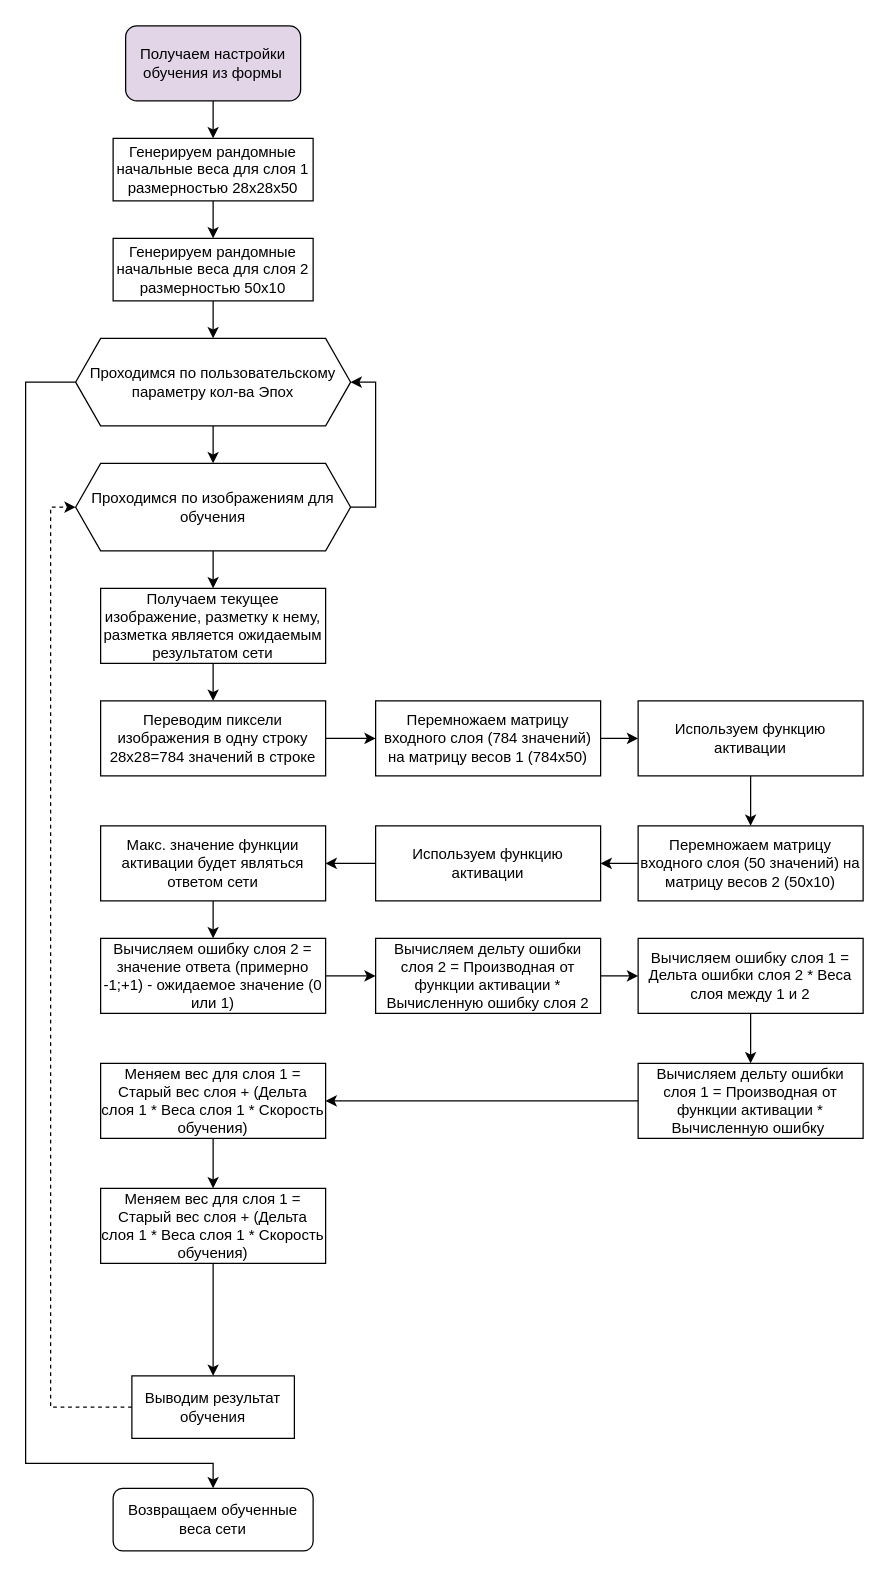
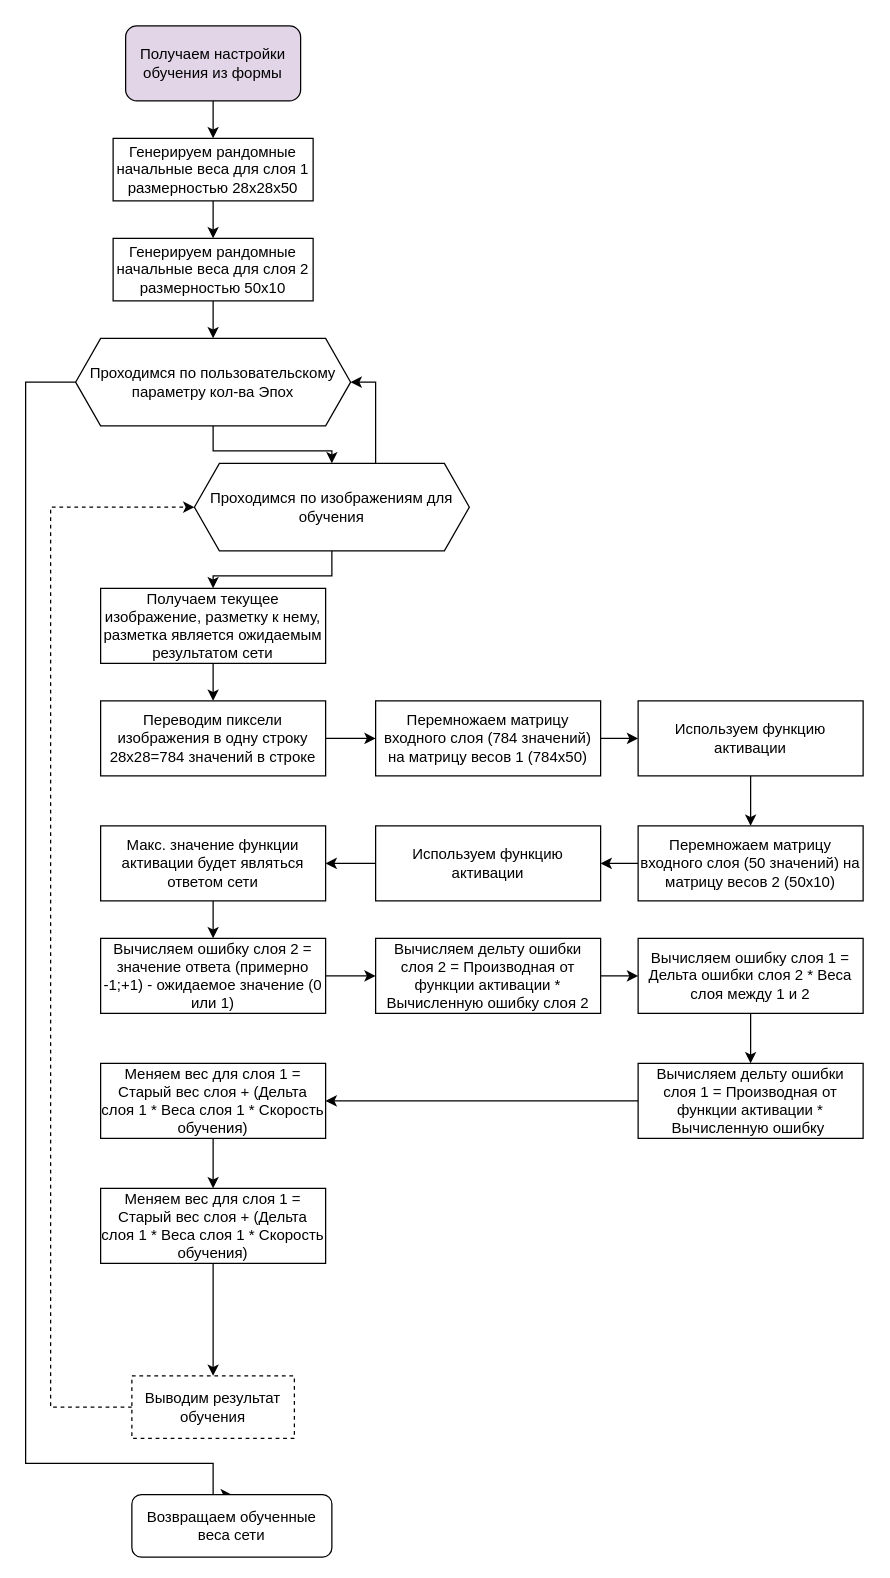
(213, 507) -> (332, 507)
(213, 1407) -> (213, 1407)
(213, 1519) -> (232, 1526)
